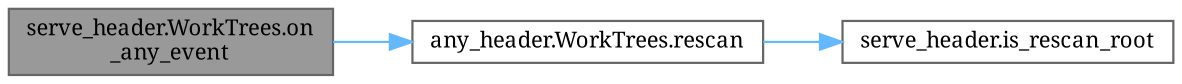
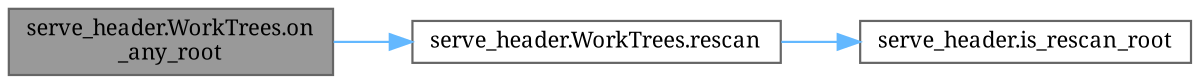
(171, 42) -> (171, 42)
(588, 42) -> (597, 42)
